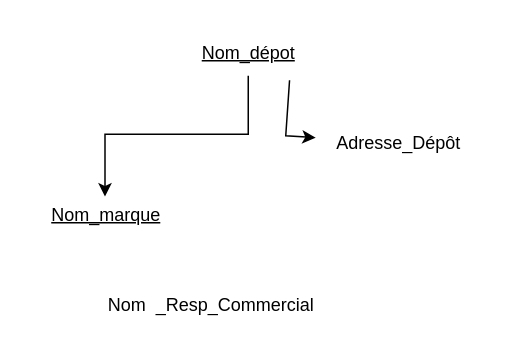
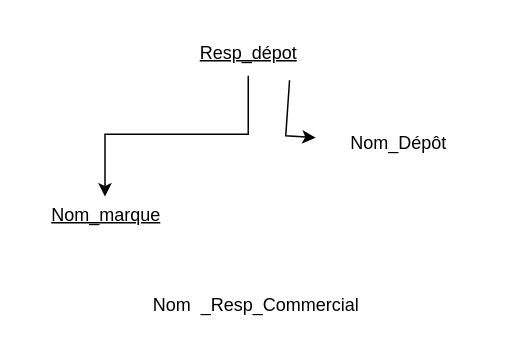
(249, 53) -> (249, 53)
(399, 143) -> (399, 143)
(211, 305) -> (256, 305)
